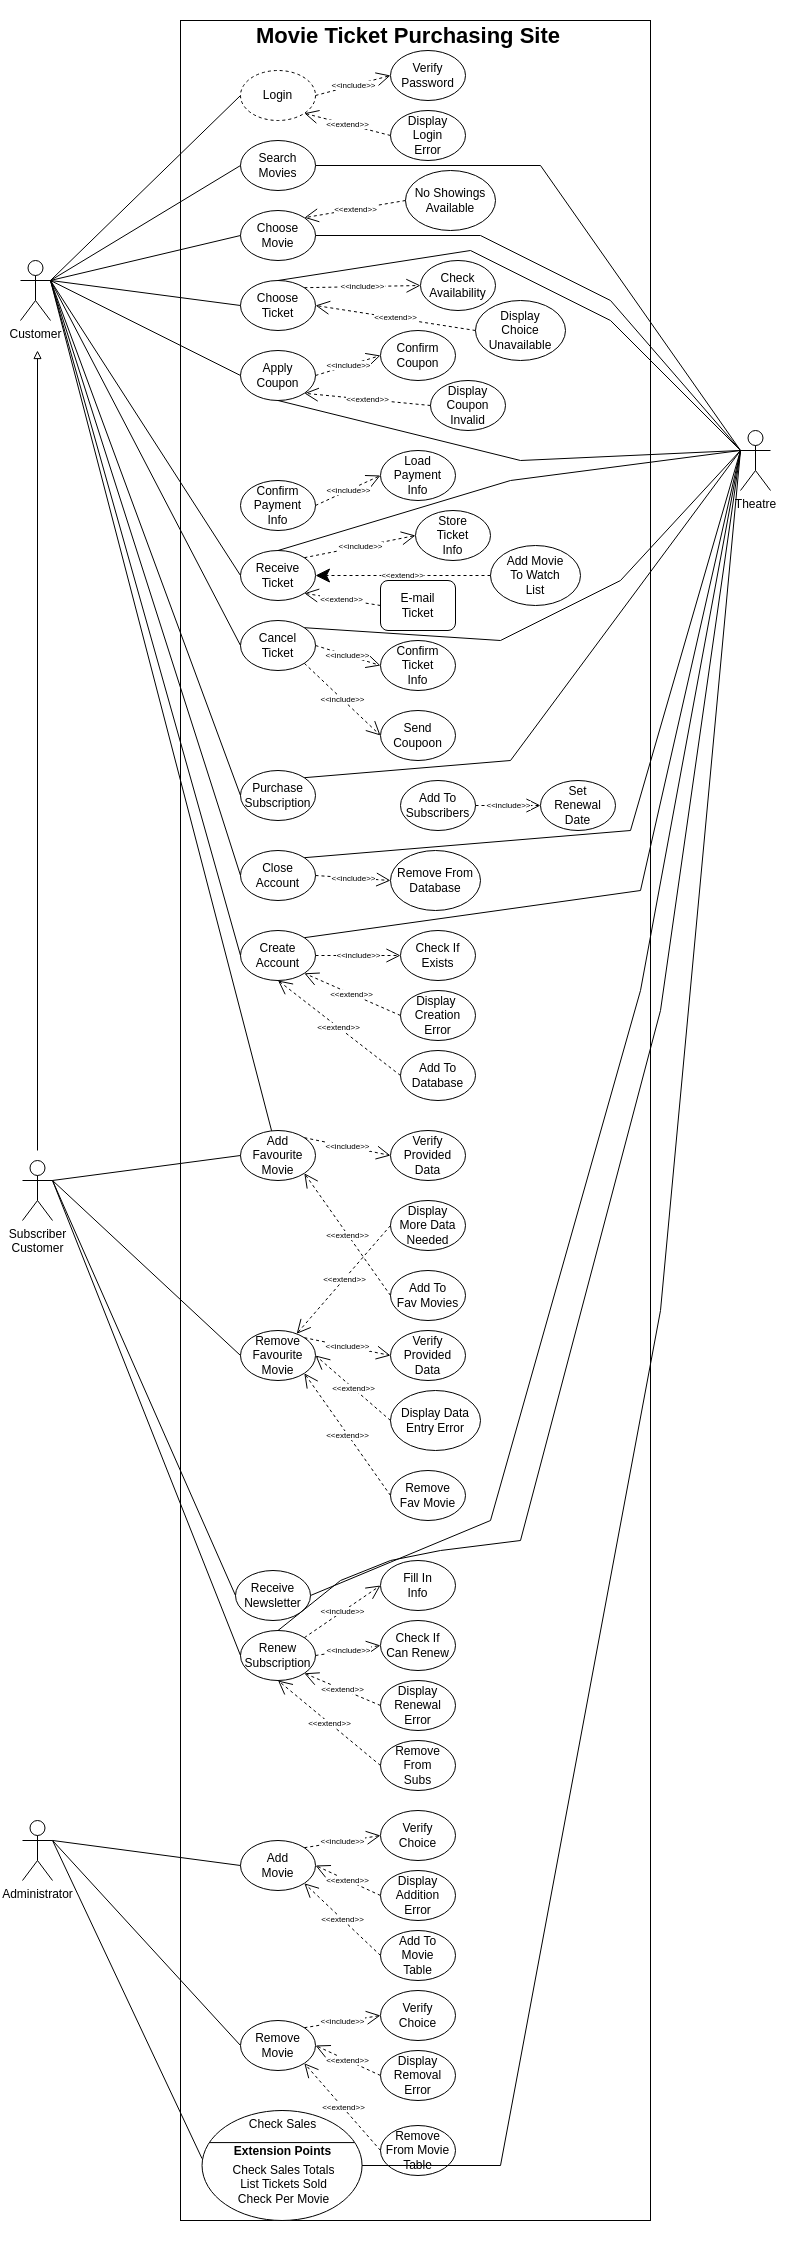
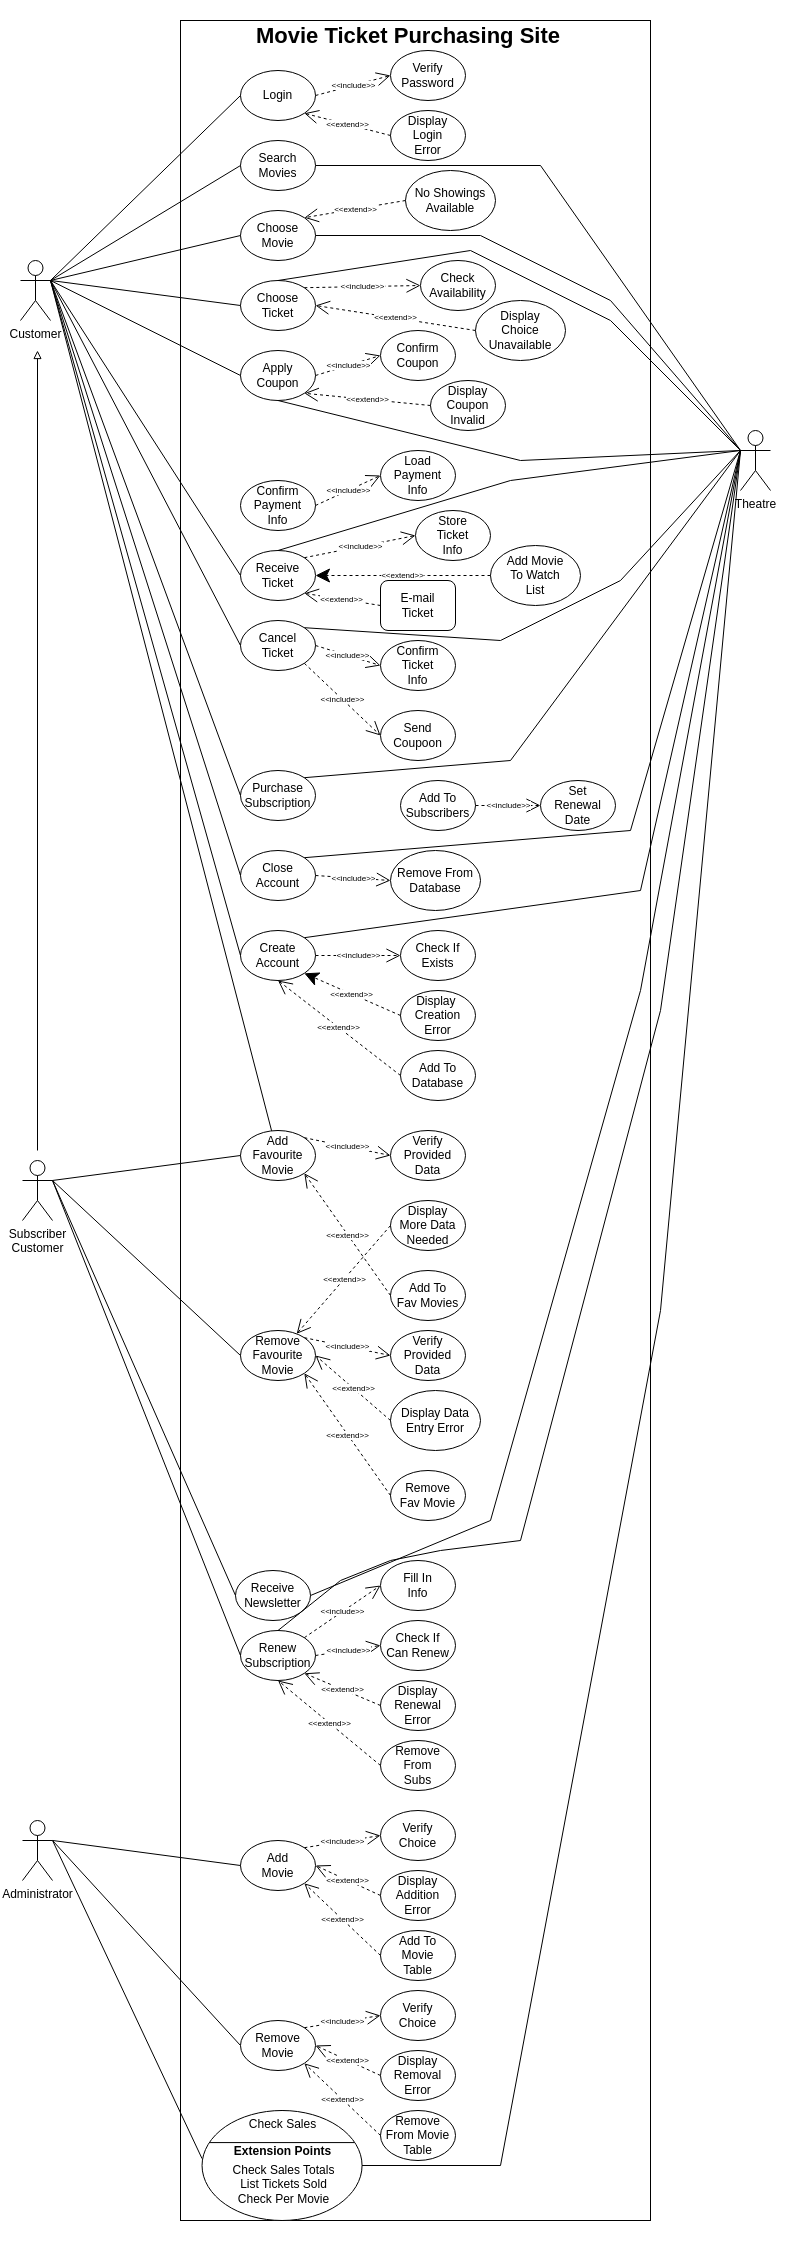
(278, 96) -> (278, 96)
(311, 976) -> (315, 978)
(418, 2151) -> (418, 2136)
